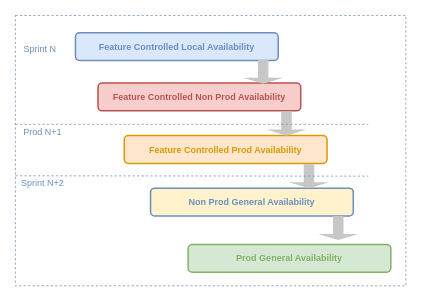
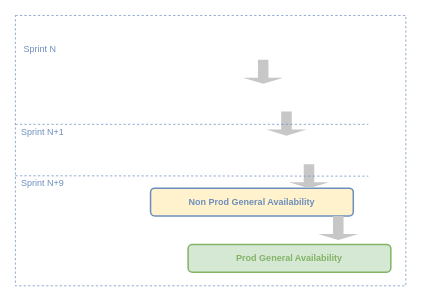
(177, 47) -> none
(199, 97) -> none
(43, 132) -> (43, 132)
(225, 149) -> none
(43, 183) -> (43, 183)
